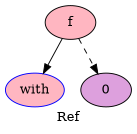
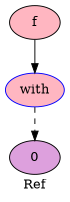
(86, 52) -> (35, 119)
